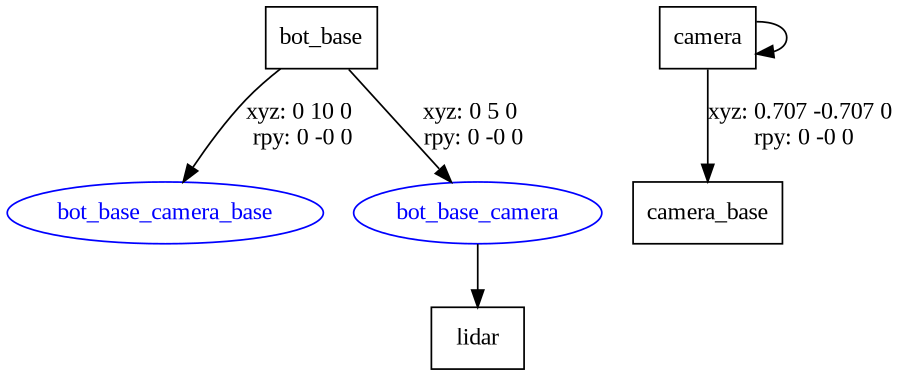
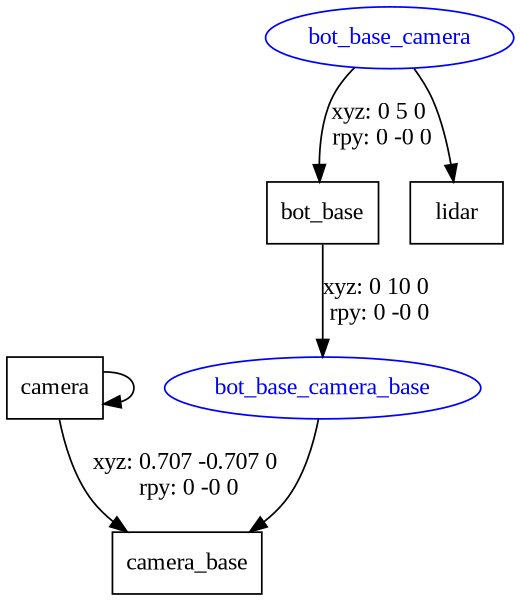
(394, 119) -> (327, 112)
none -> (301, 475)
